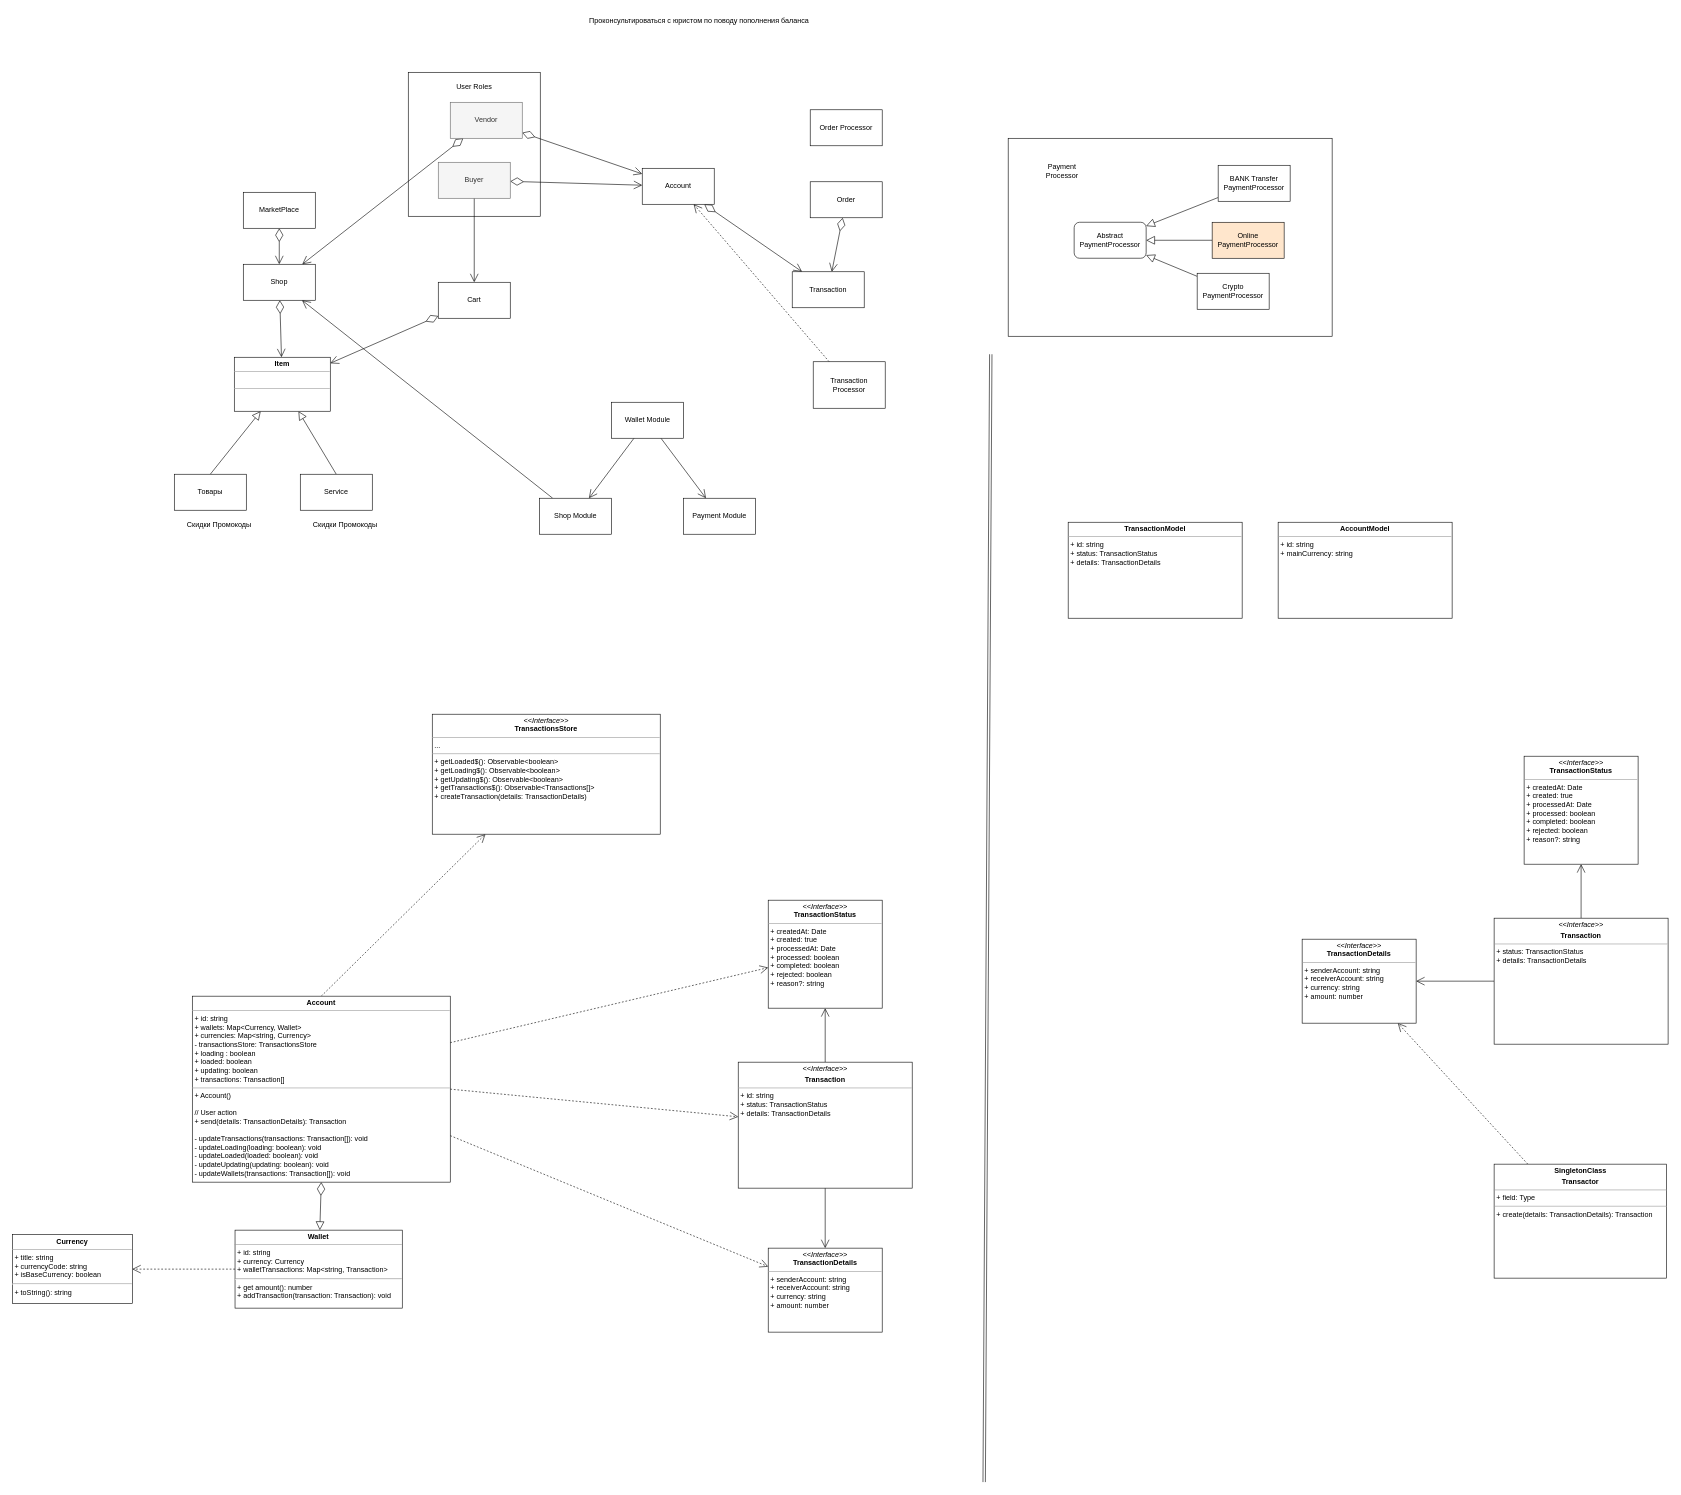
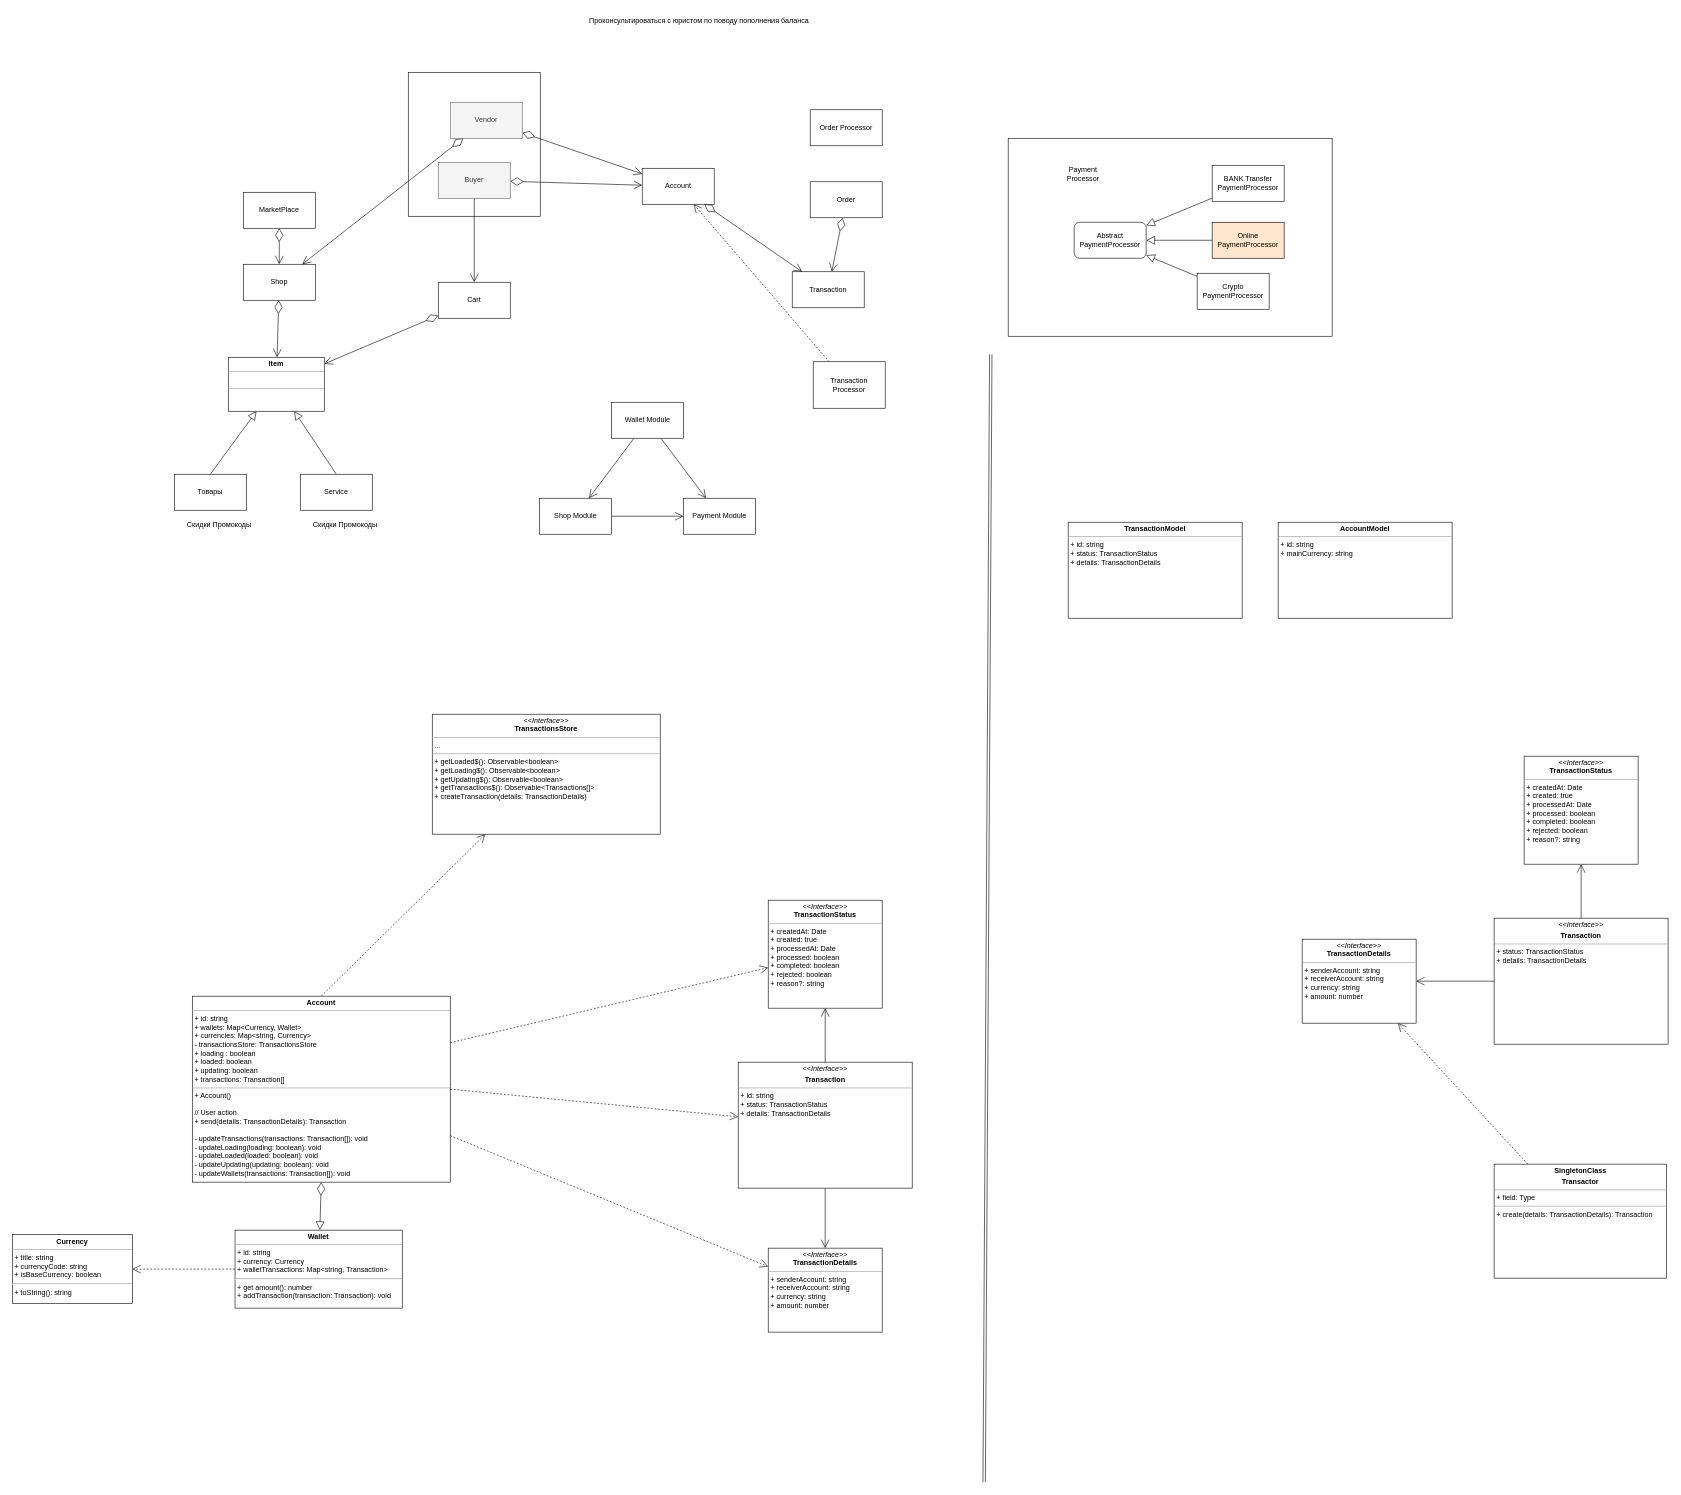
(474, 87) -> none
(1062, 171) -> (1083, 174)
(1254, 183) -> (1248, 183)
(282, 384) -> (276, 384)
(428, 400) -> (647, 516)
